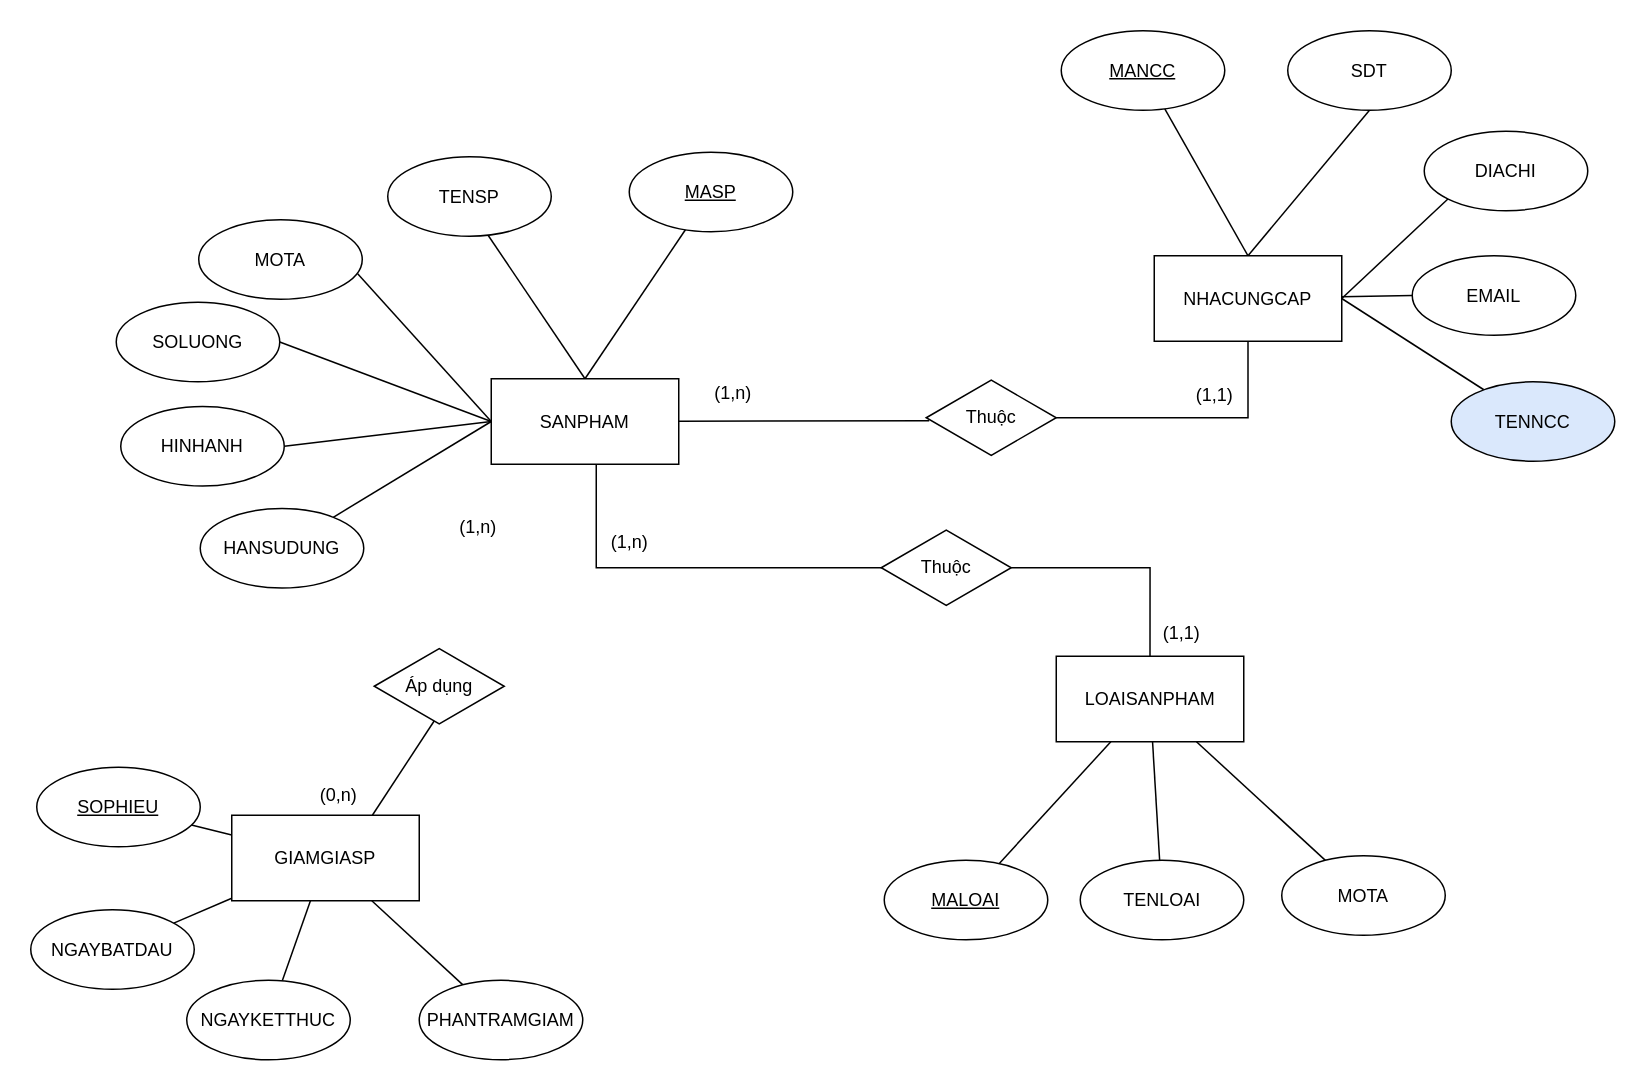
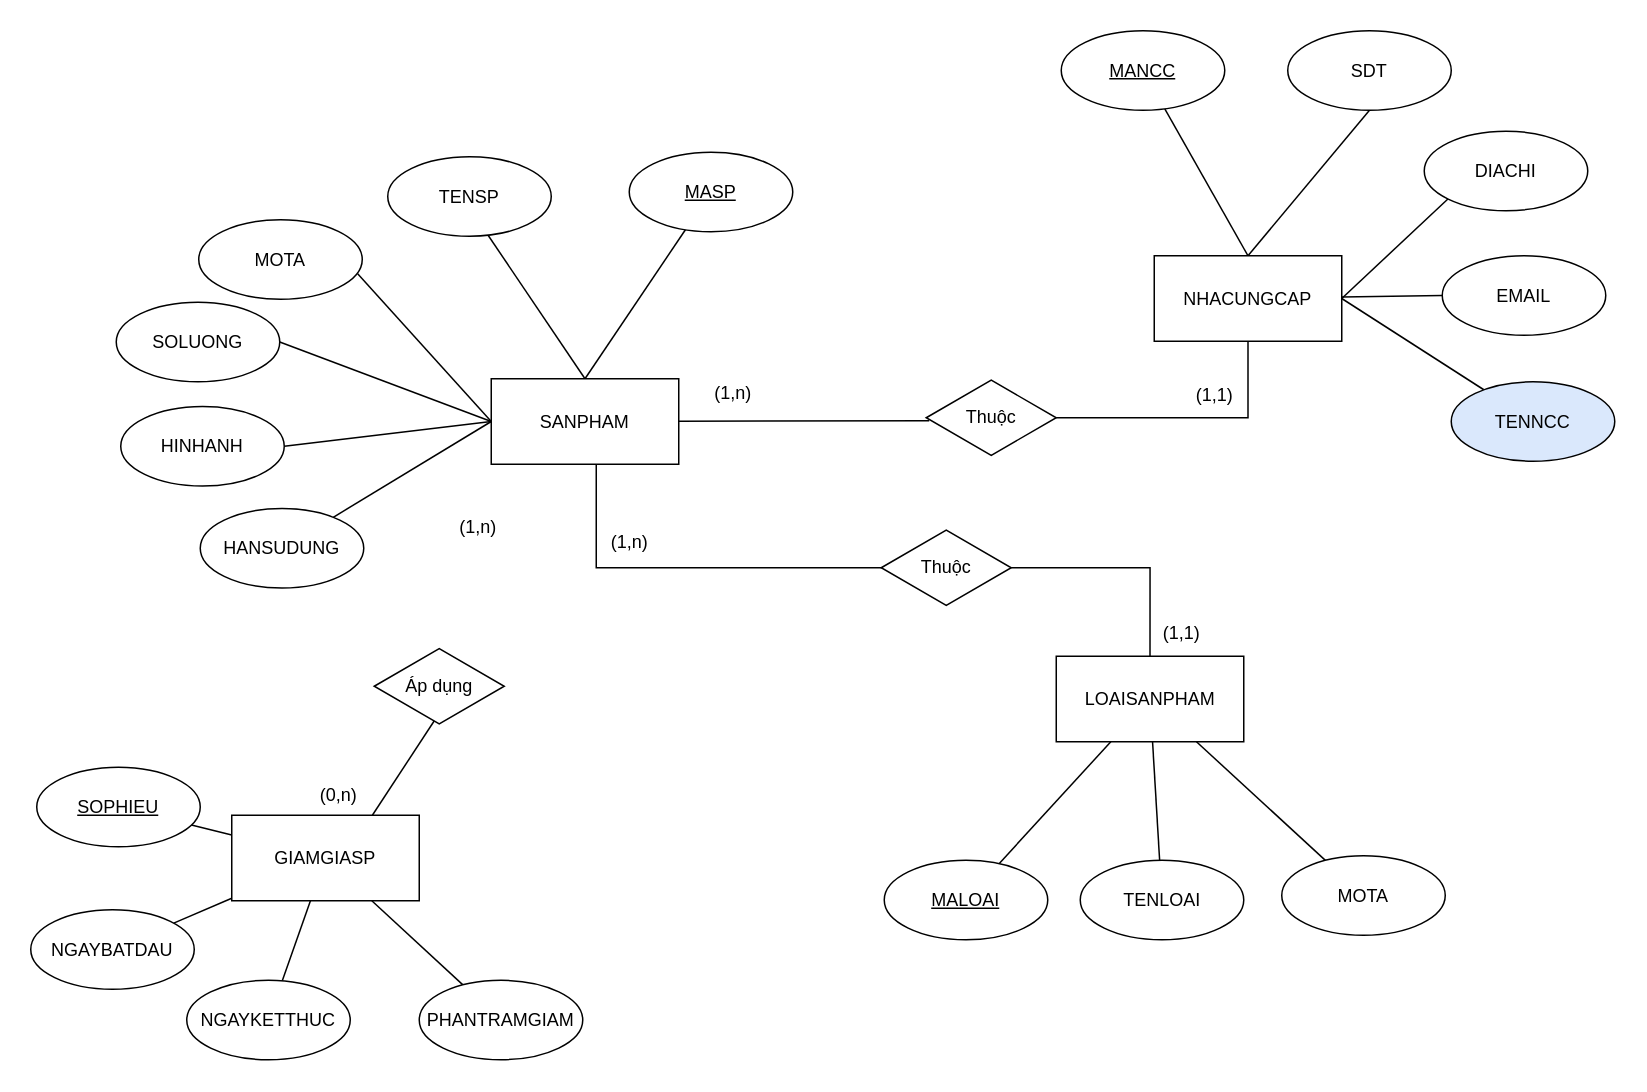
(1494, 296) -> (1524, 296)
